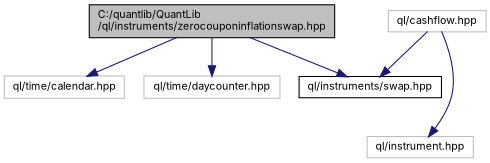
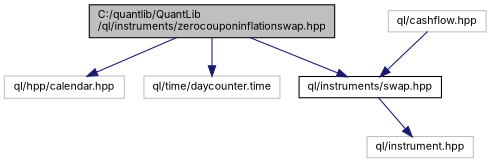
(453, 81) -> (392, 113)
(64, 87) -> (64, 87)
(212, 87) -> (212, 87)
